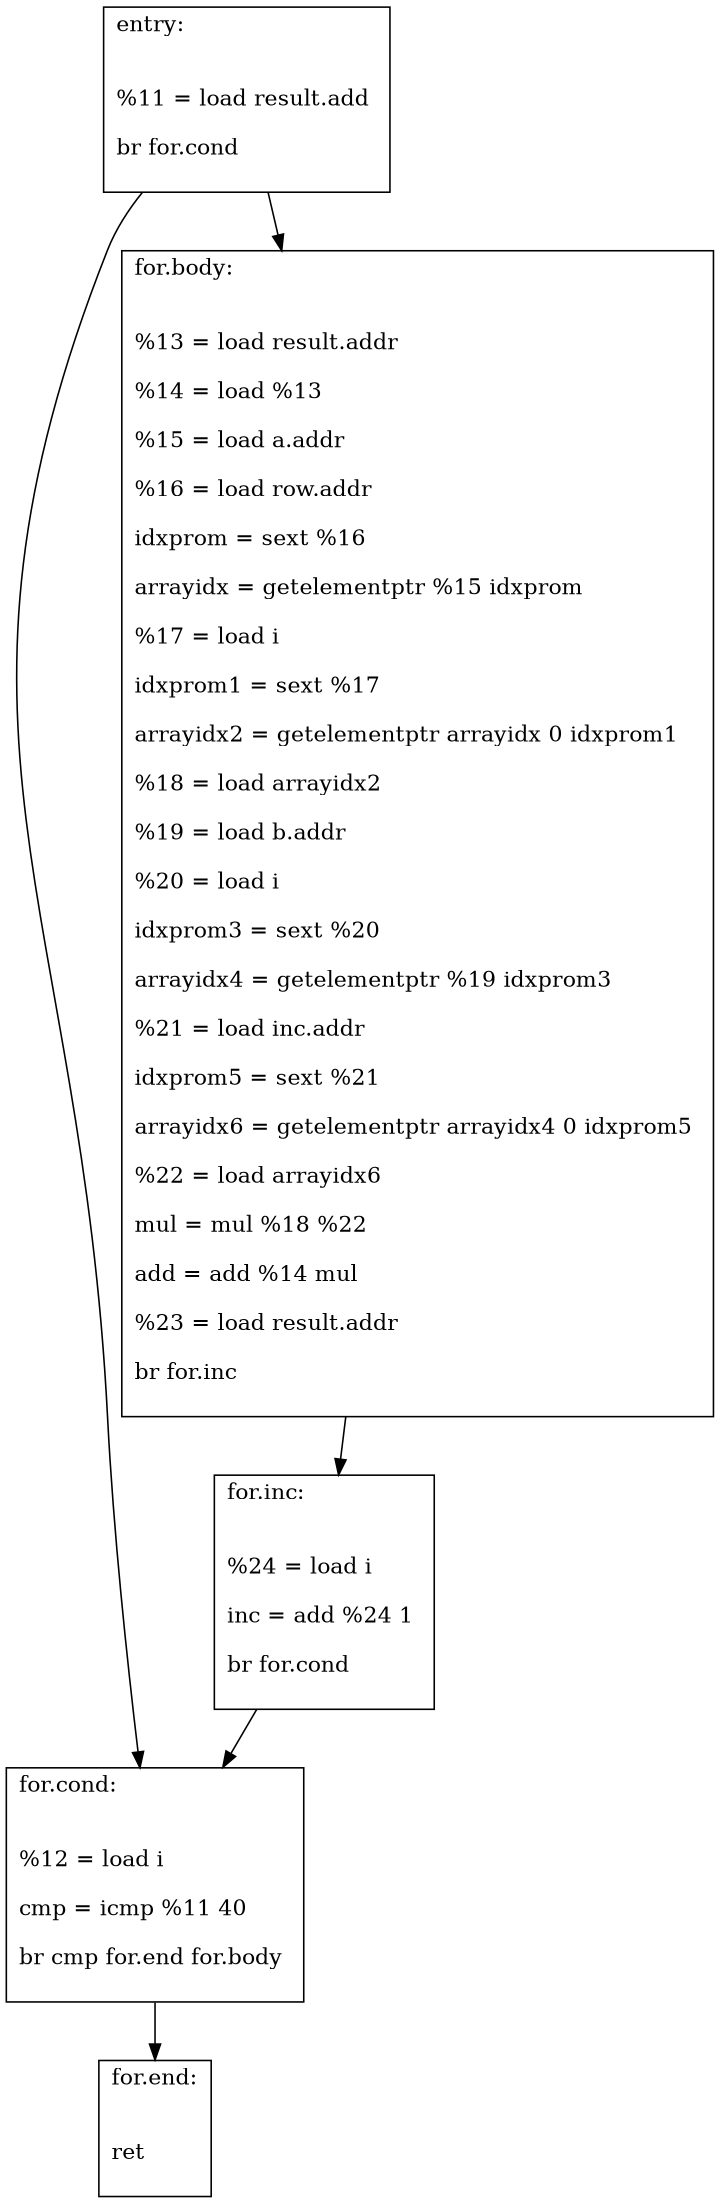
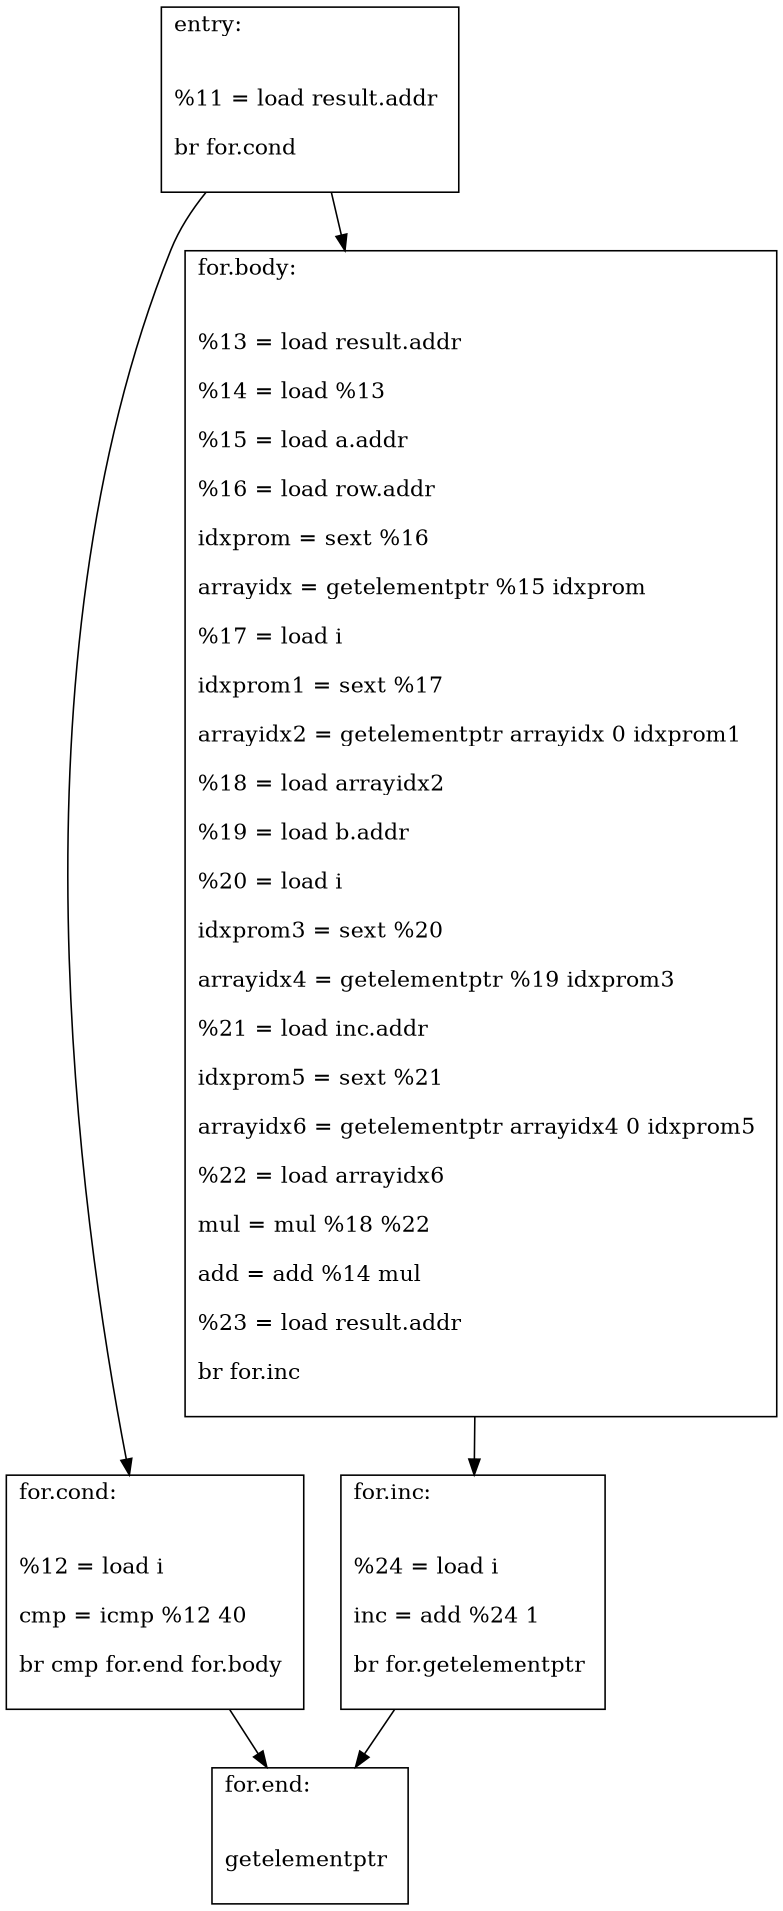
(247, 99) -> (310, 99)
(292, 1665) -> (473, 1665)
(244, 1731) -> (379, 1732)
(137, 1909) -> (137, 1616)
(132, 2152) -> (310, 1860)
